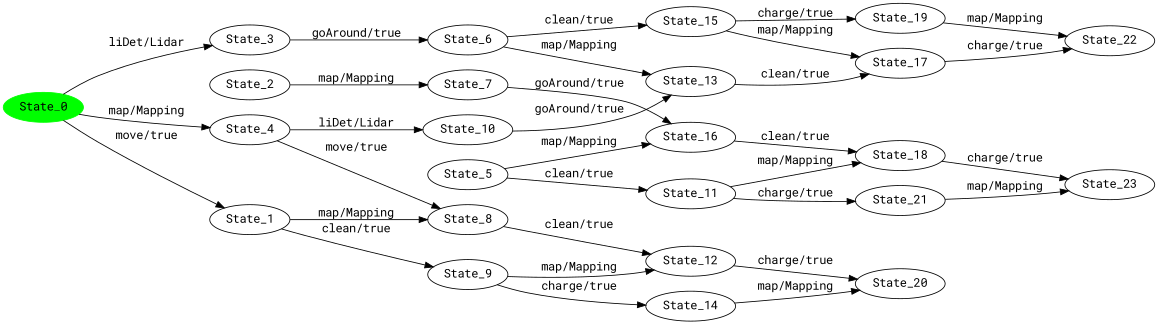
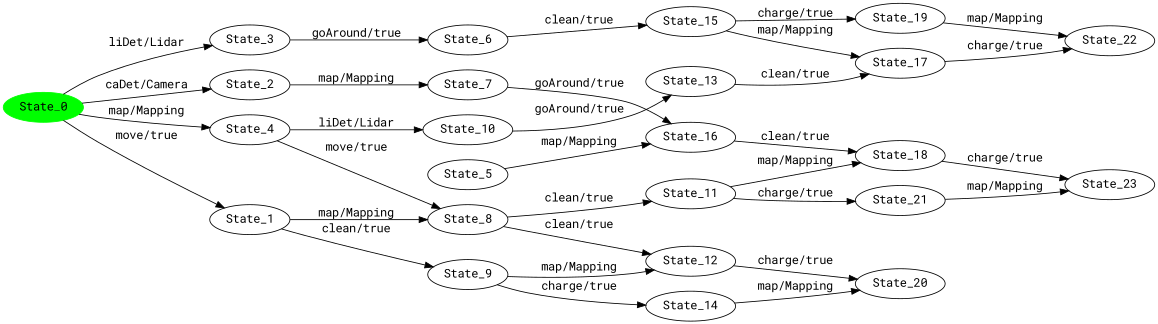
(573, 60) -> none
none -> (142, 97)
(573, 184) -> (575, 211)
